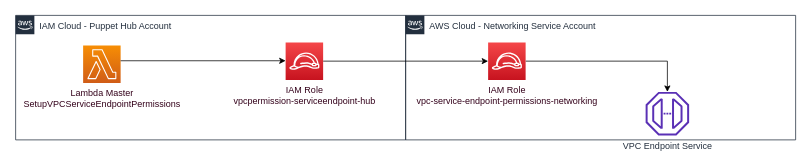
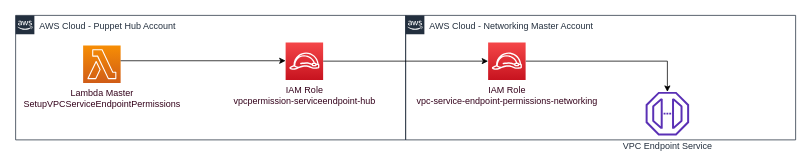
(108, 26) -> (108, 26)
(516, 26) -> (514, 26)
